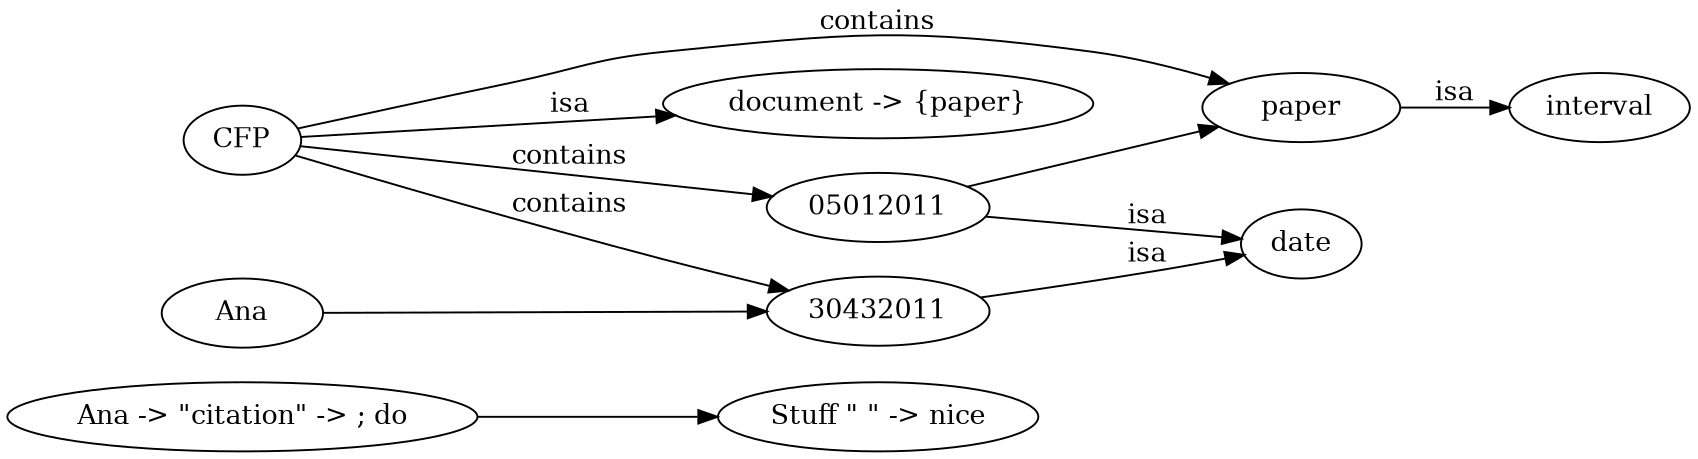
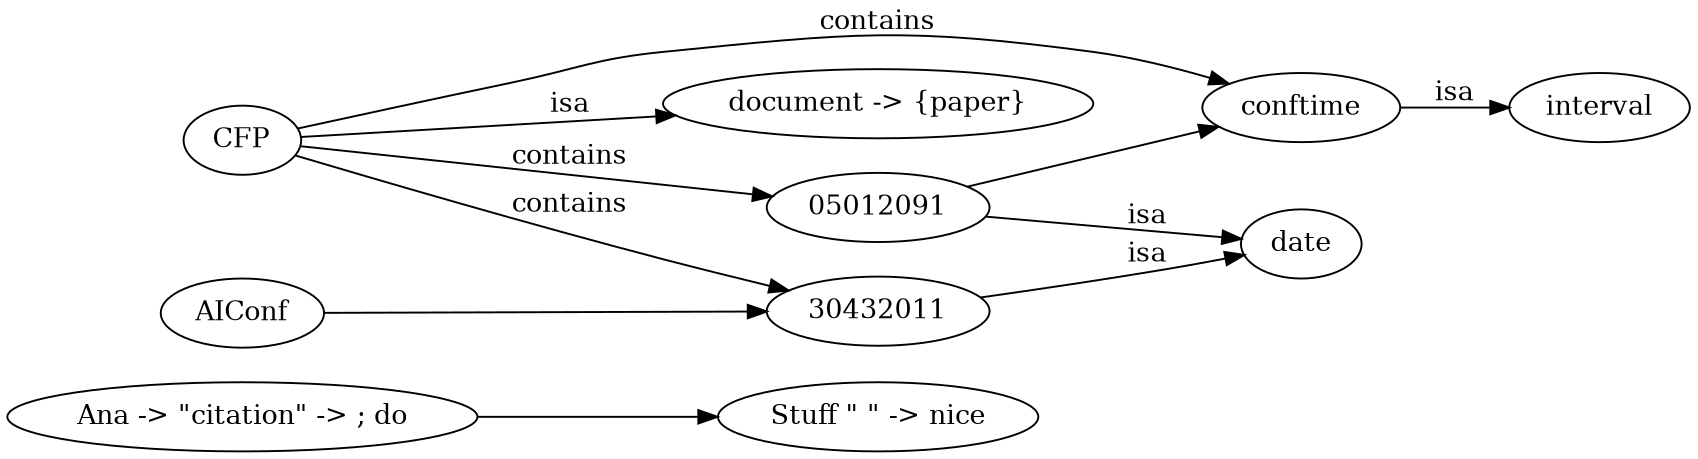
(1301, 108) -> (1301, 108)
(878, 207) -> (878, 207)
(242, 313) -> (242, 313)
